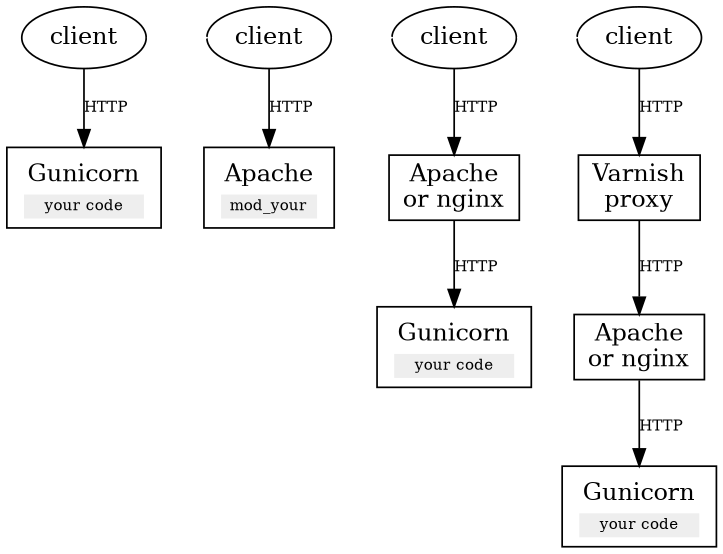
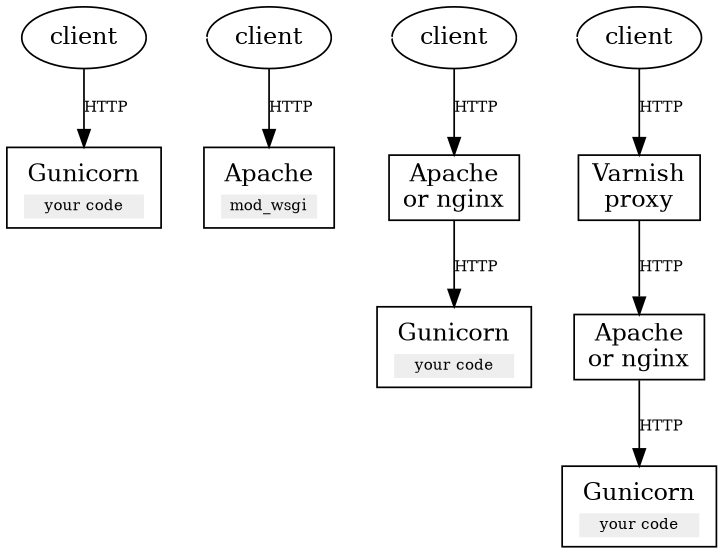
(269, 206) -> (269, 206)
